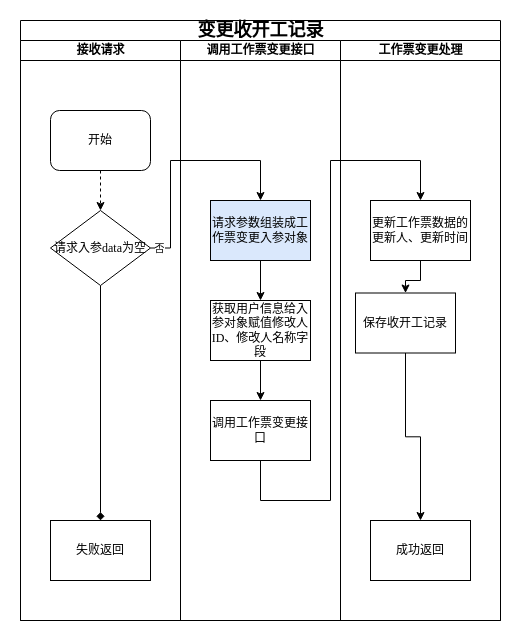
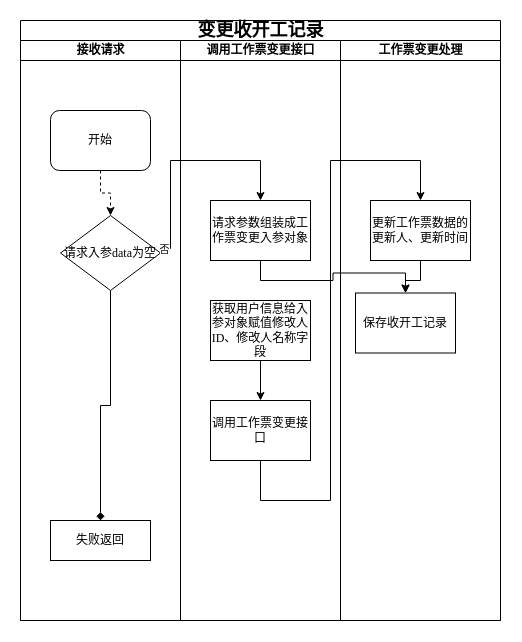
(261, 231) -> (261, 231)
(101, 248) -> (111, 253)
(261, 286) -> (333, 276)
(410, 437) -> none
(101, 551) -> (101, 541)
(421, 551) -> none
